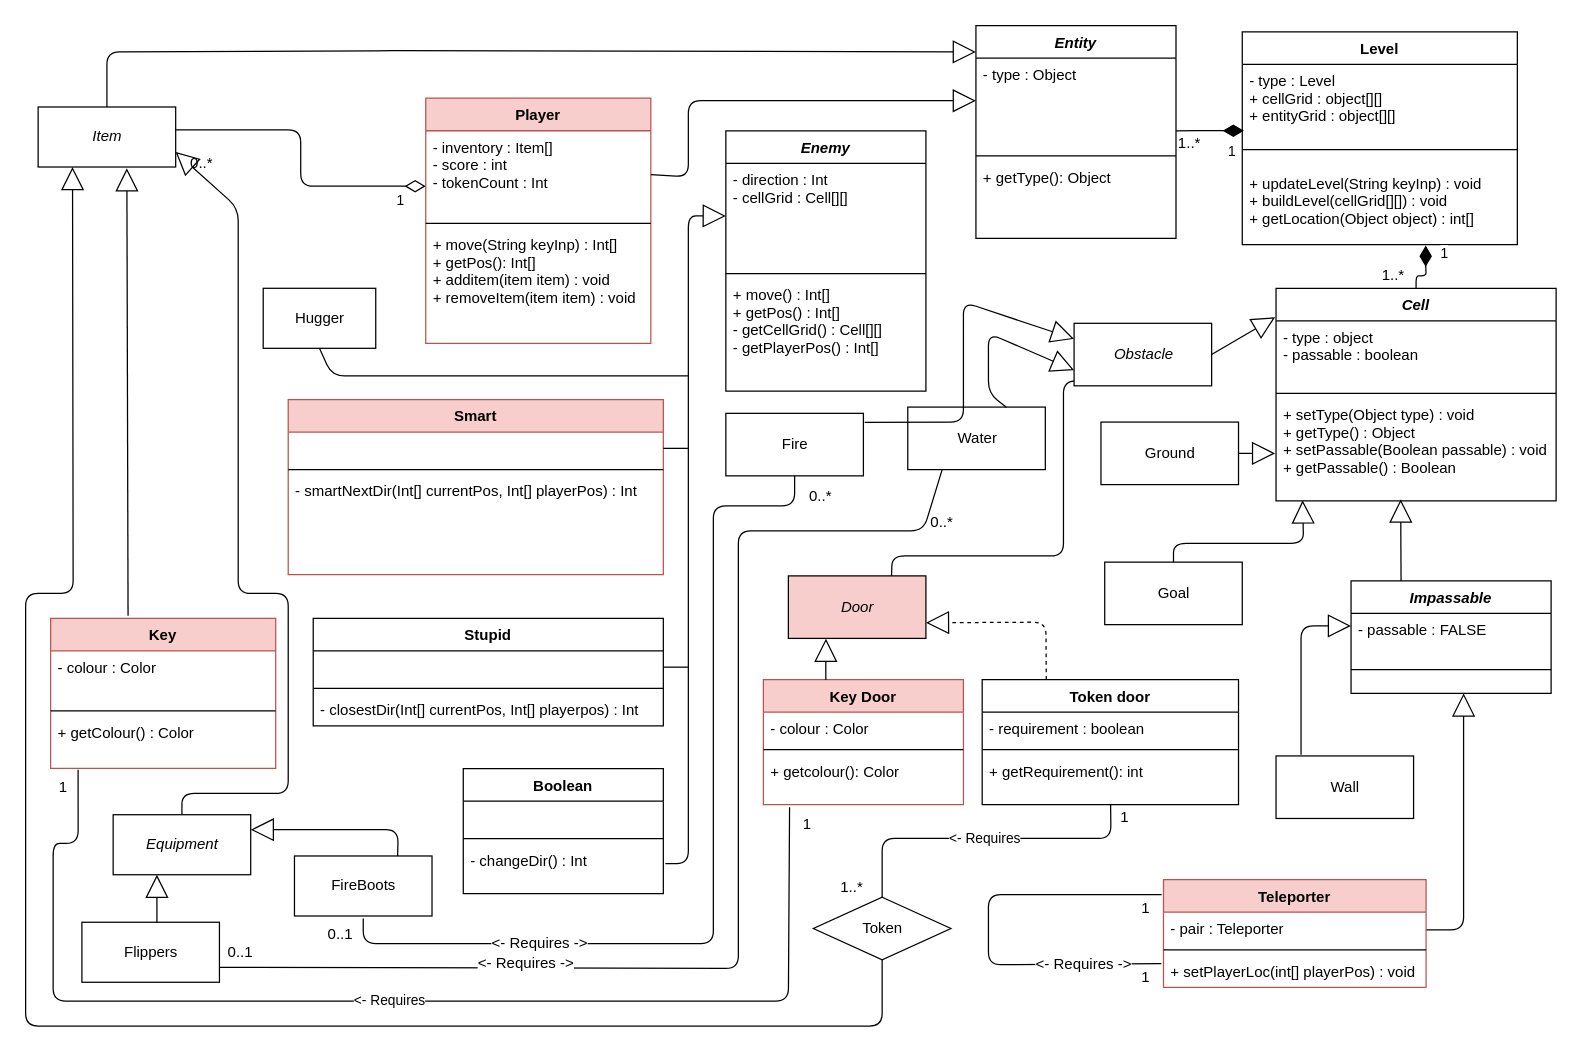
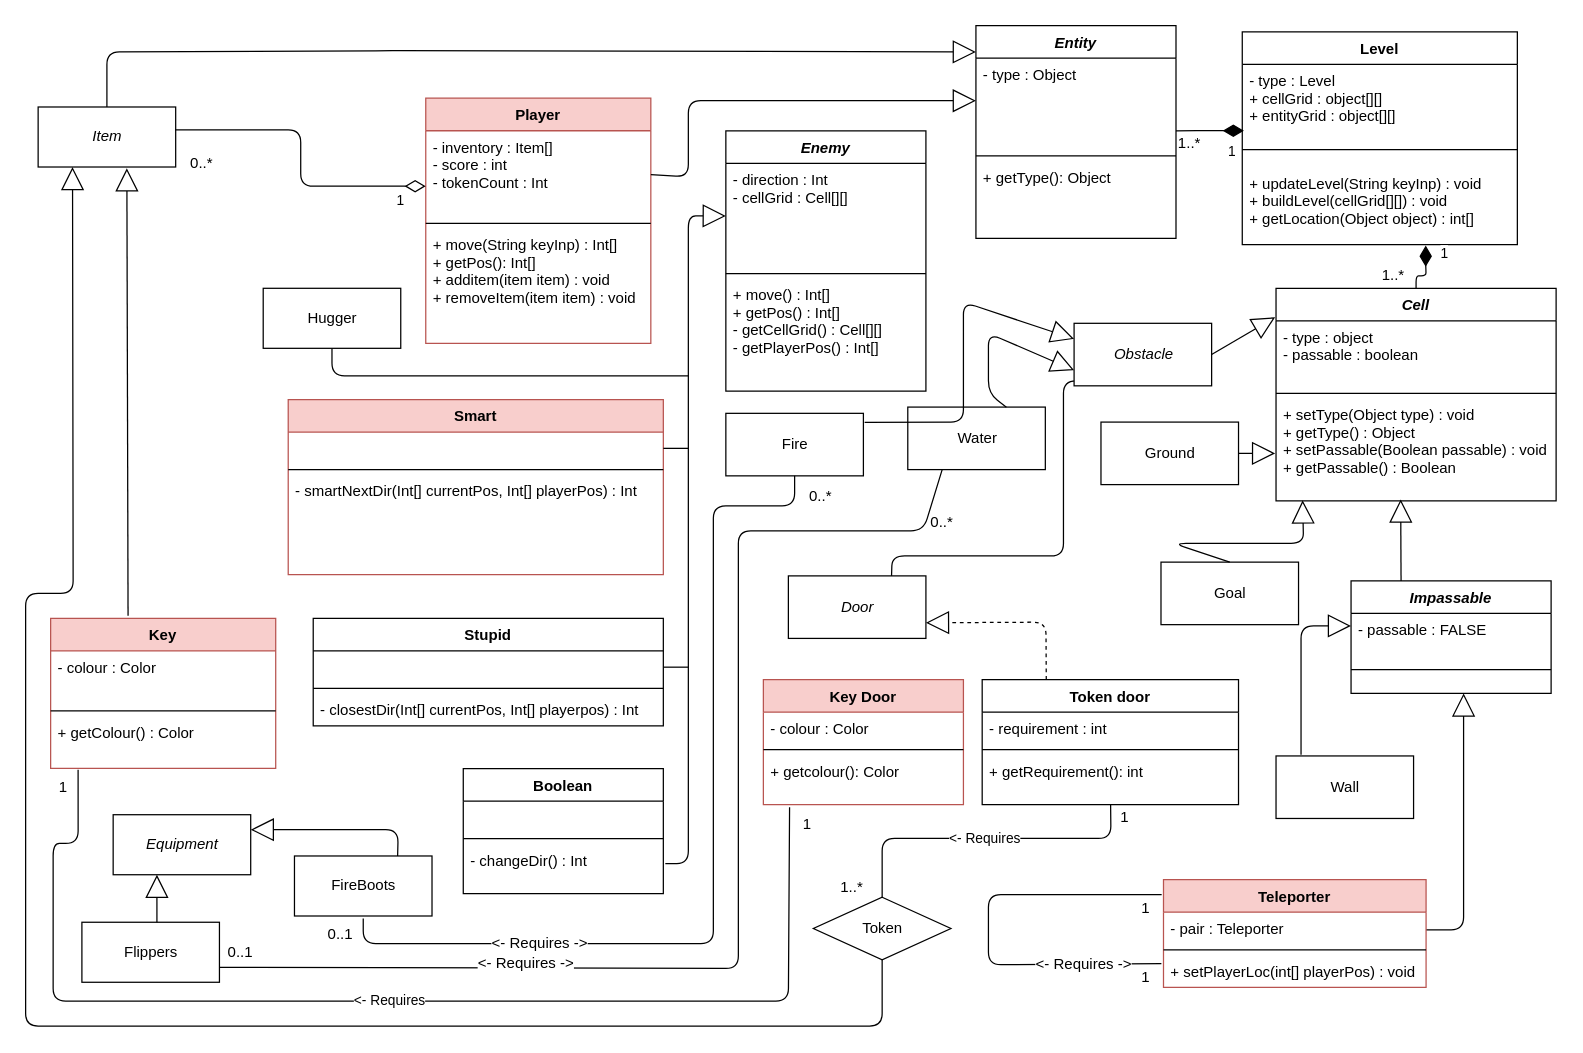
(319, 318) -> (332, 318)
(238, 546) -> none
(1173, 593) -> (1229, 593)
(857, 607) -> (857, 607)
(826, 670) -> none
(1074, 729) -> (1057, 729)
